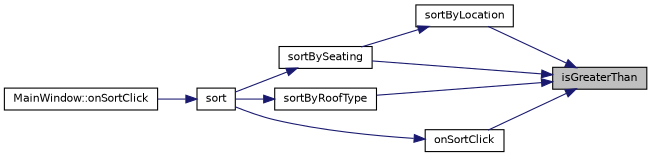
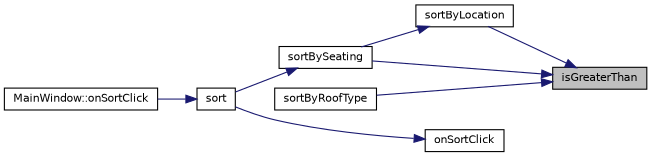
(249, 99) -> none
(527, 112) -> none
